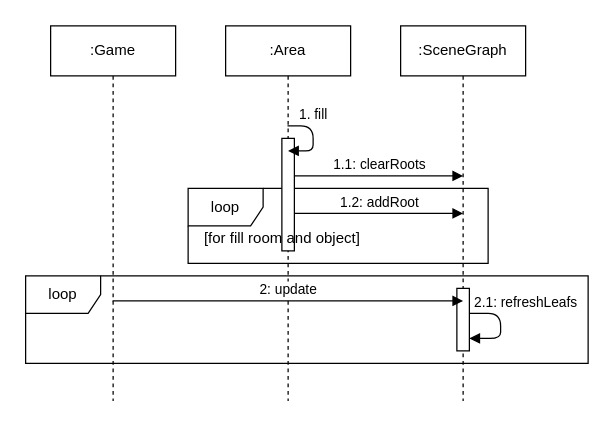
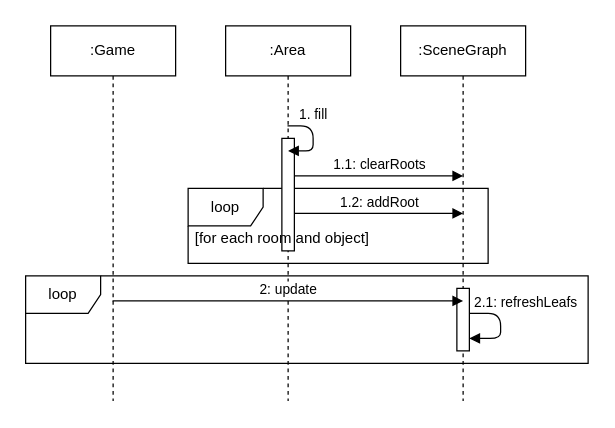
(283, 238) -> (283, 238)
